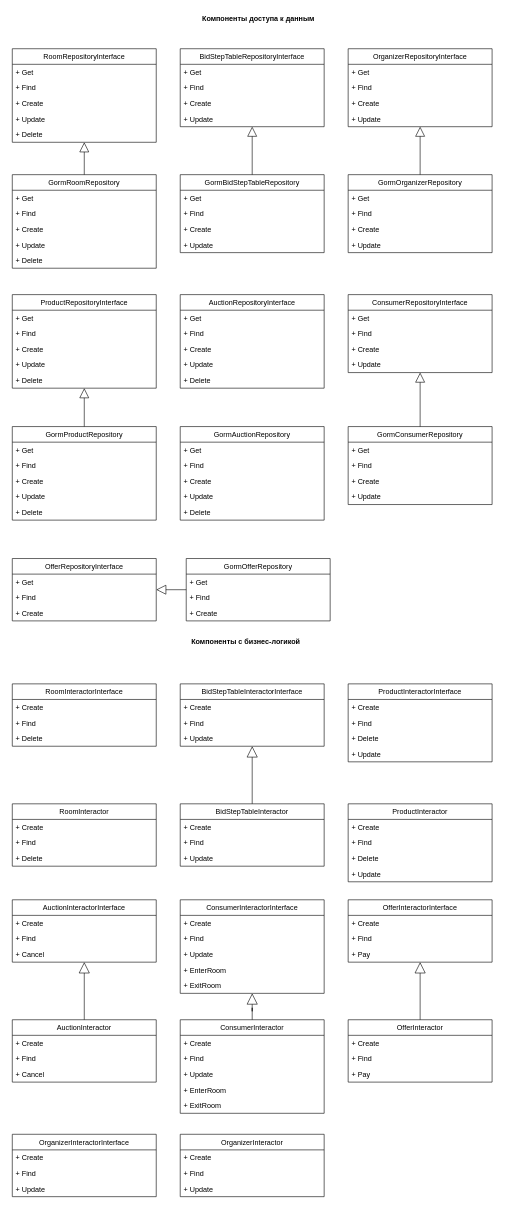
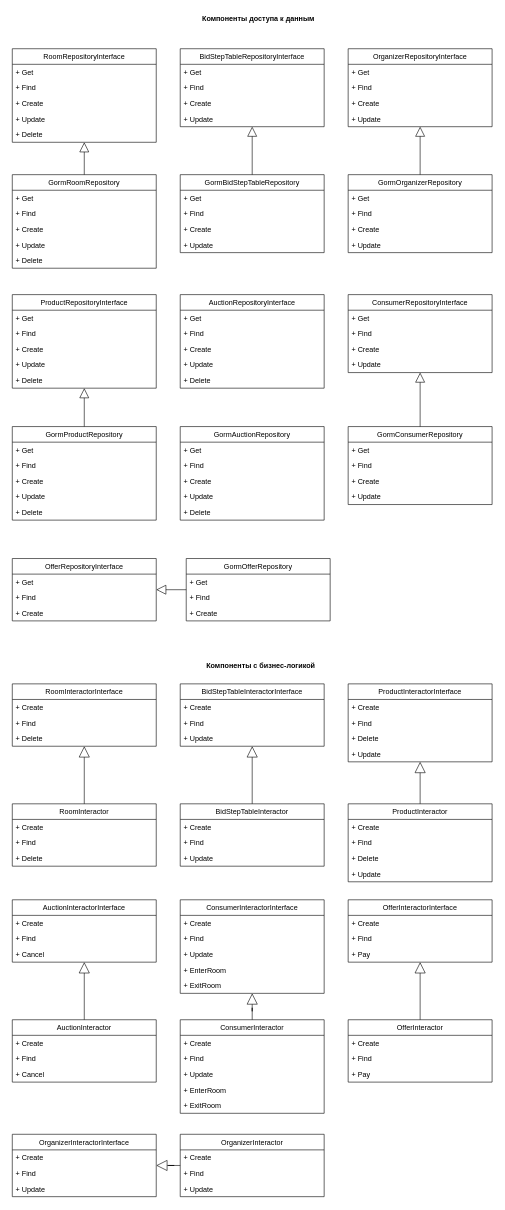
(246, 642) -> (261, 666)
none -> (84, 779)
none -> (420, 787)
none -> (168, 1166)
